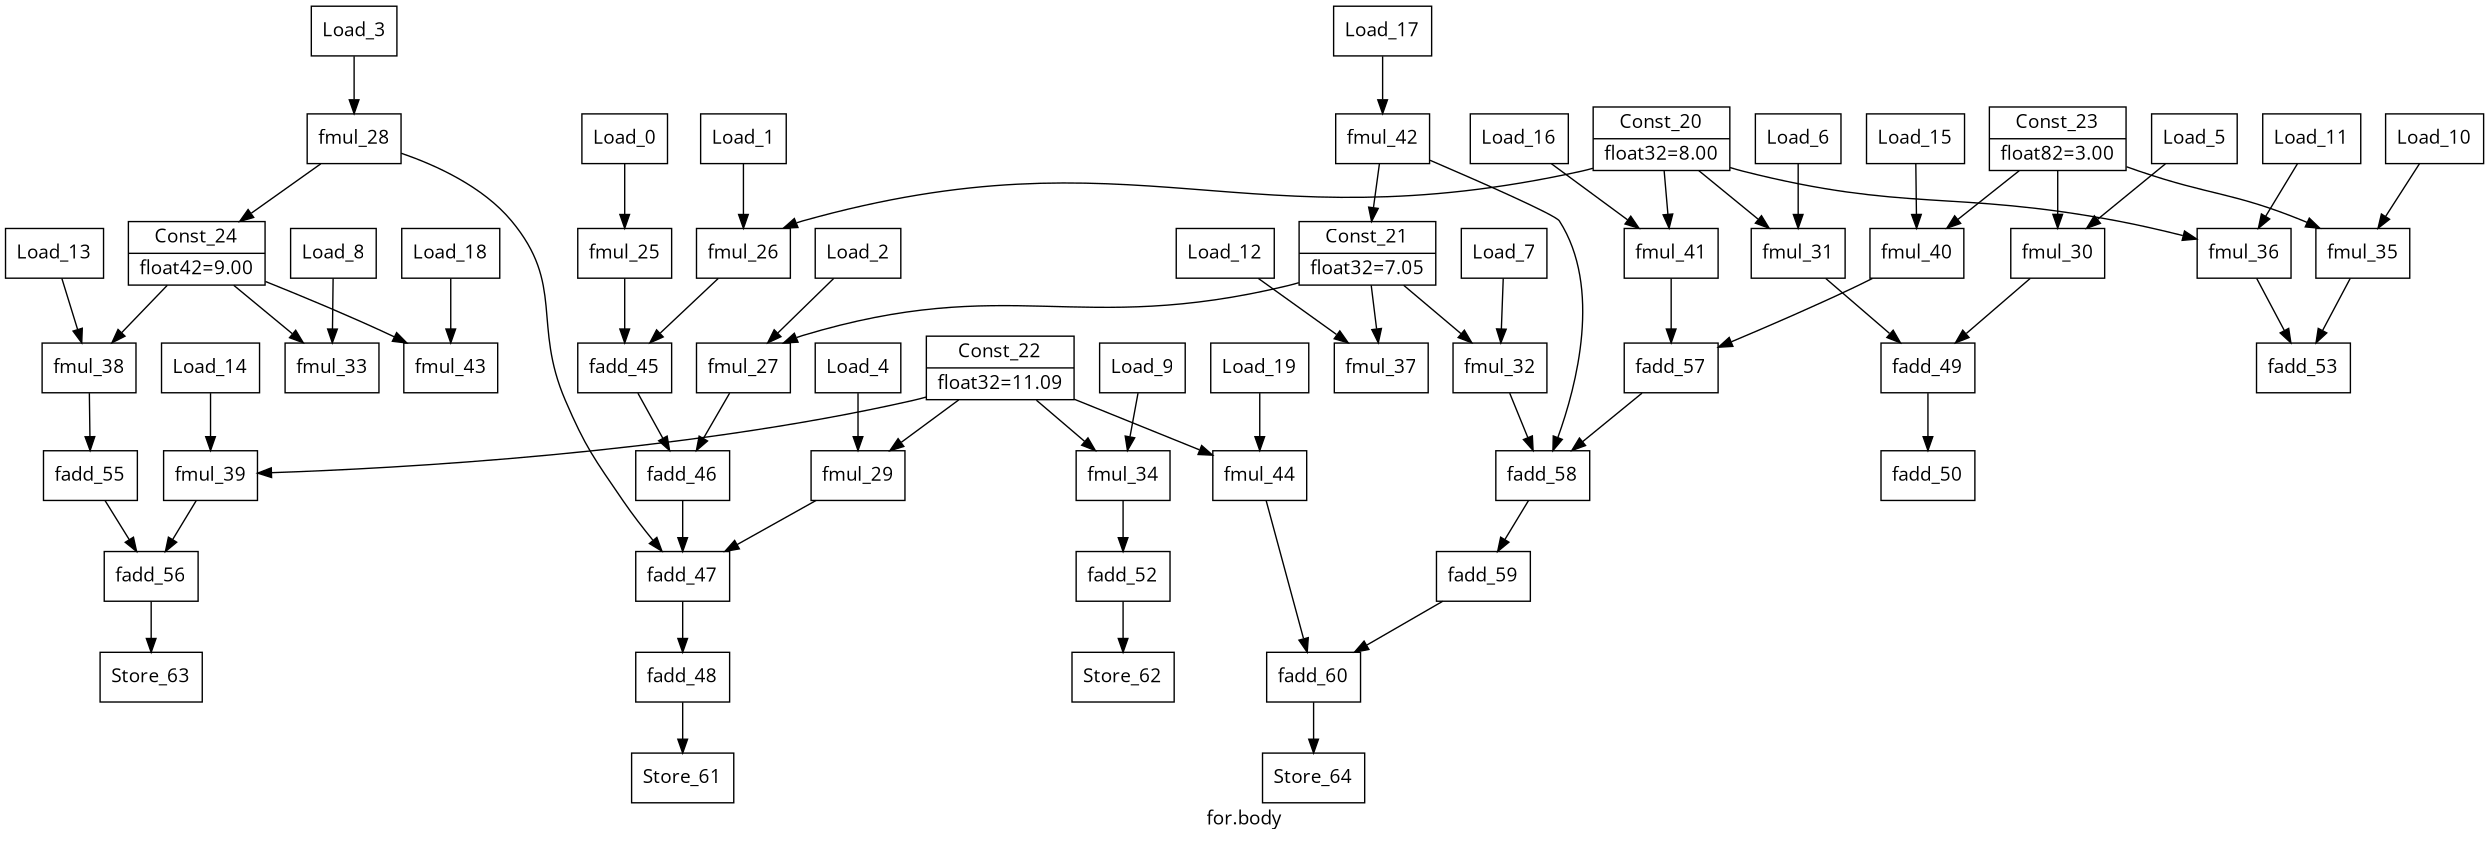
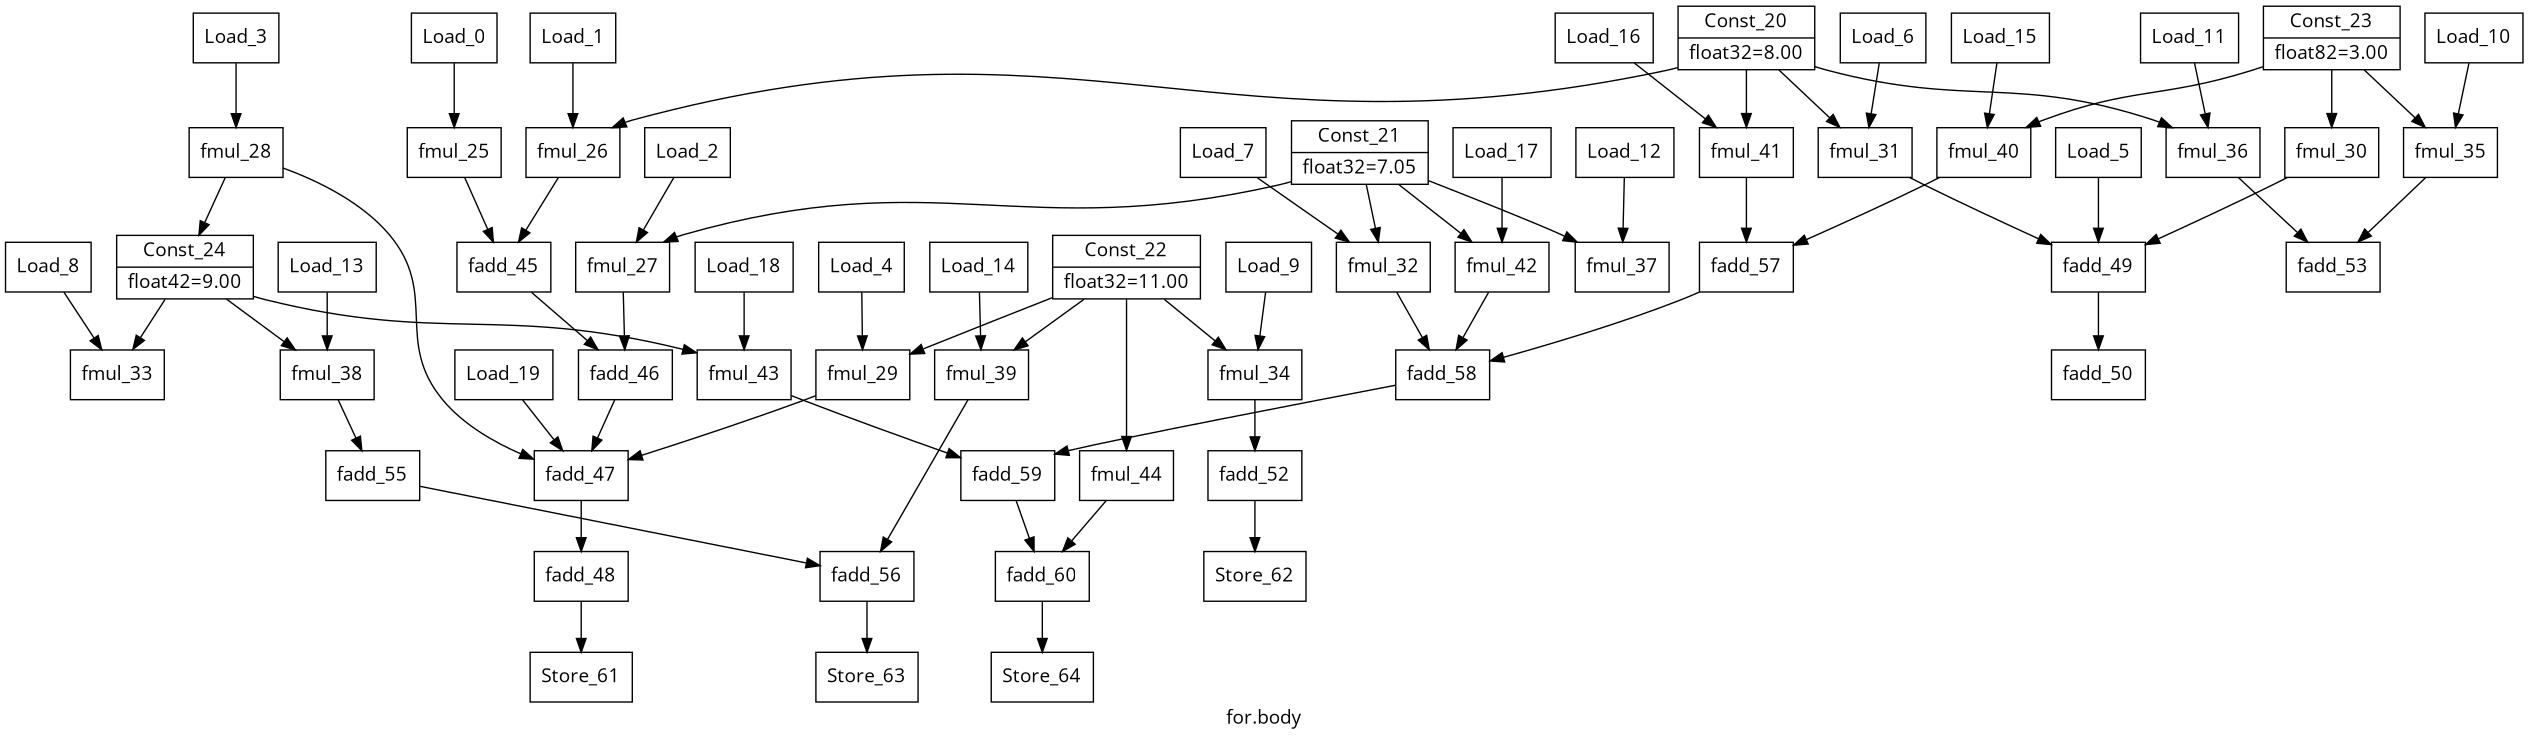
(1376, 186) -> (1430, 209)
(2131, 192) -> (2098, 203)
(1000, 383) -> (1127, 282)
(1260, 415) -> (538, 420)
none -> (869, 425)
